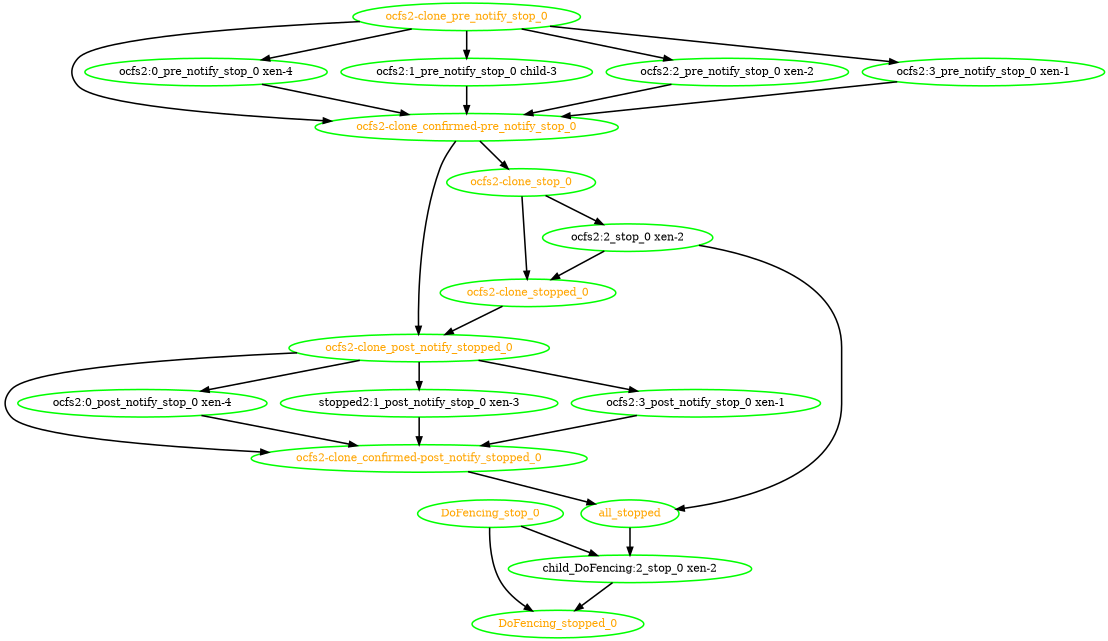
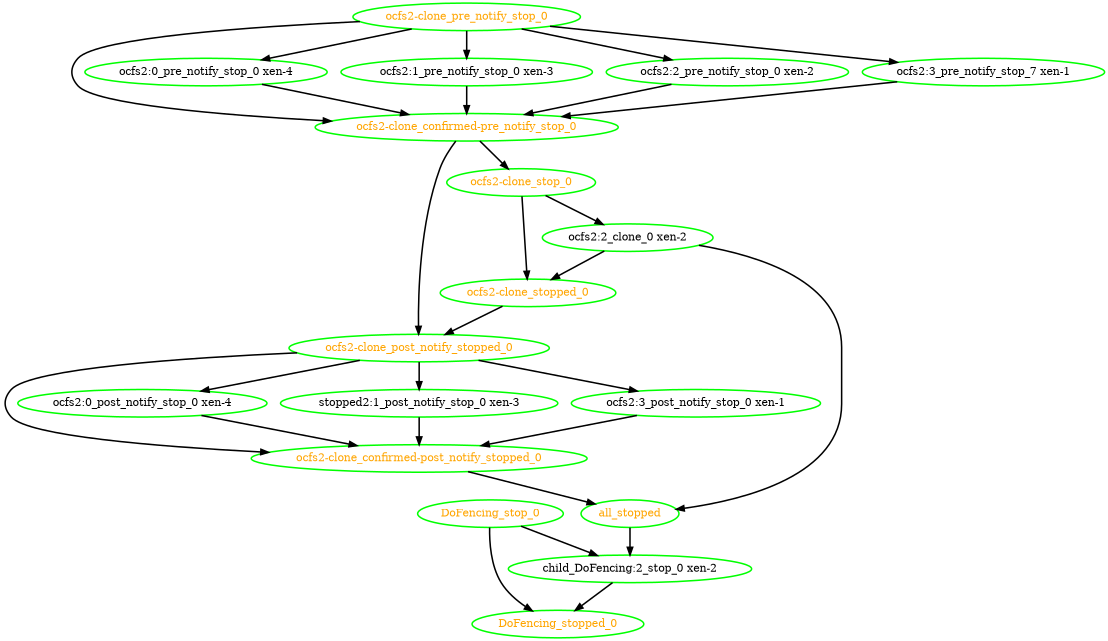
(467, 72) -> (467, 72)
(983, 72) -> (983, 72)
(628, 238) -> (628, 238)
